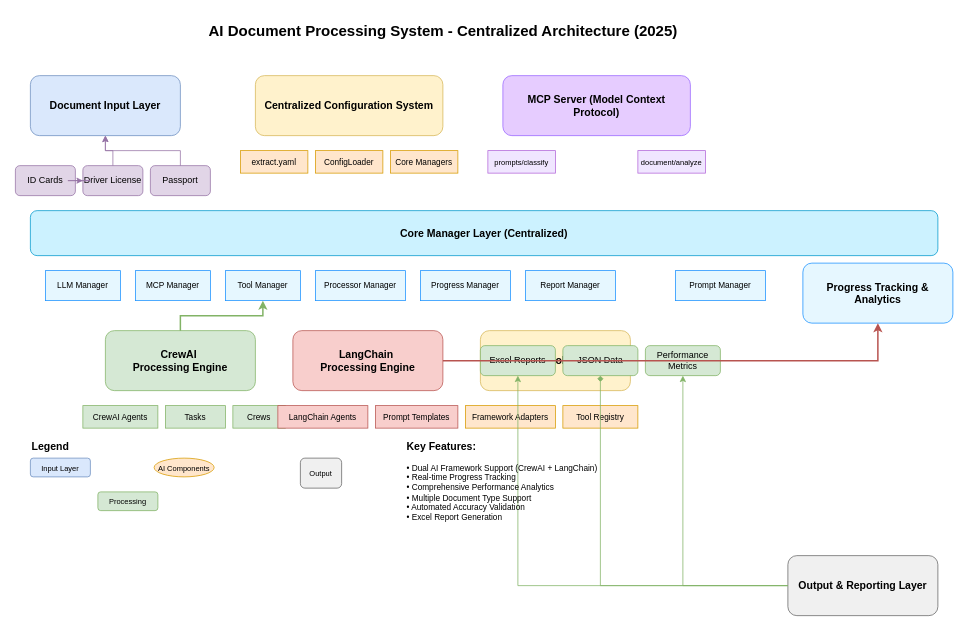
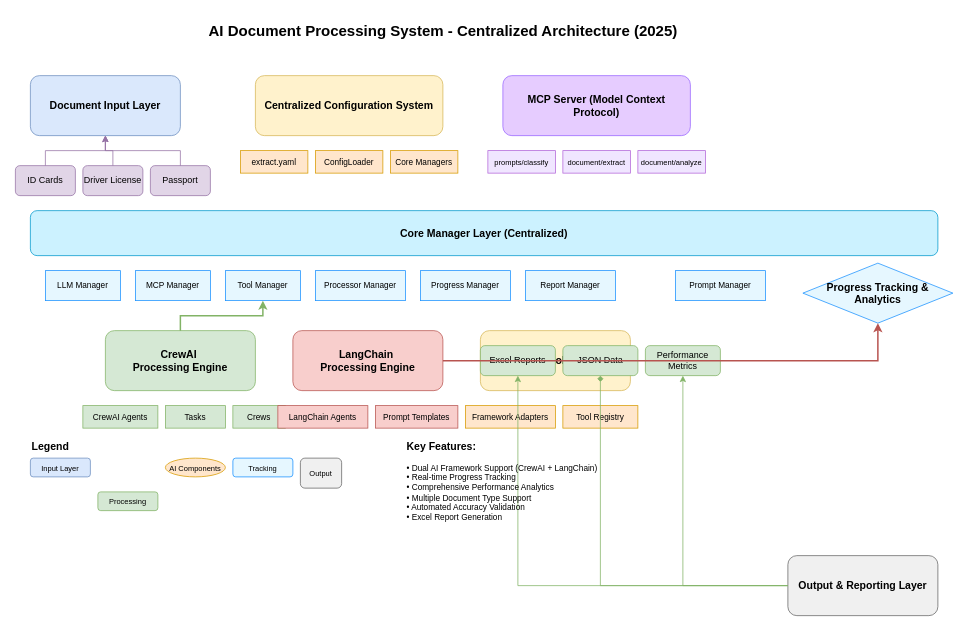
none -> (597, 162)
(82, 180) -> (66, 150)
(878, 293) -> (878, 293)
(184, 467) -> (195, 467)
none -> (263, 467)
